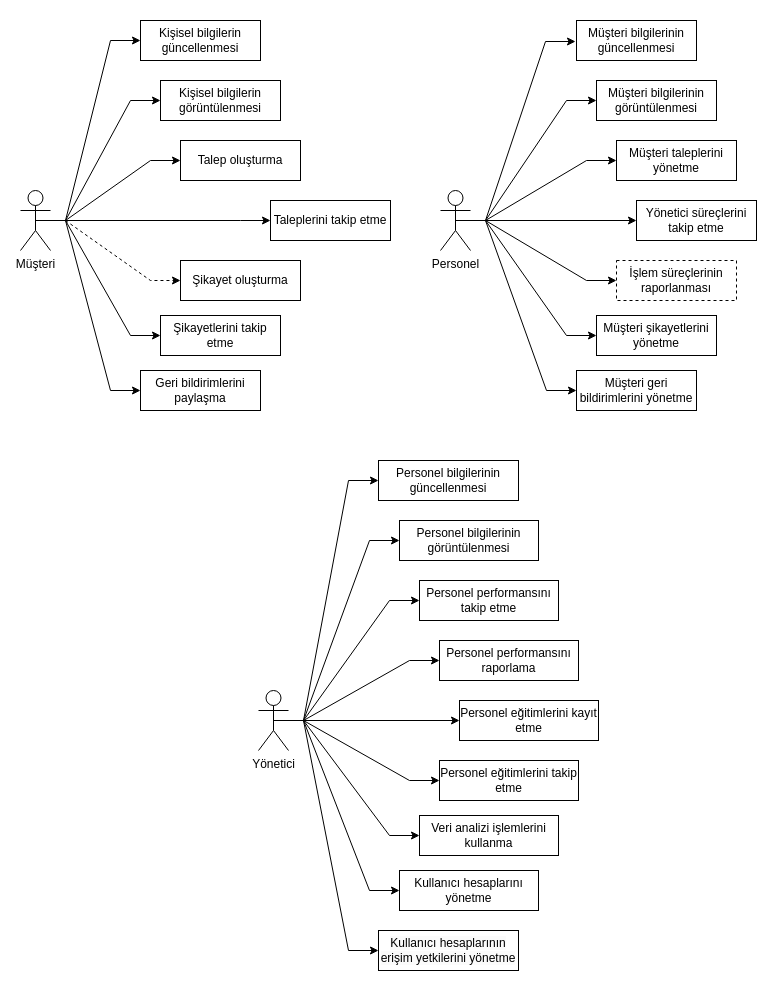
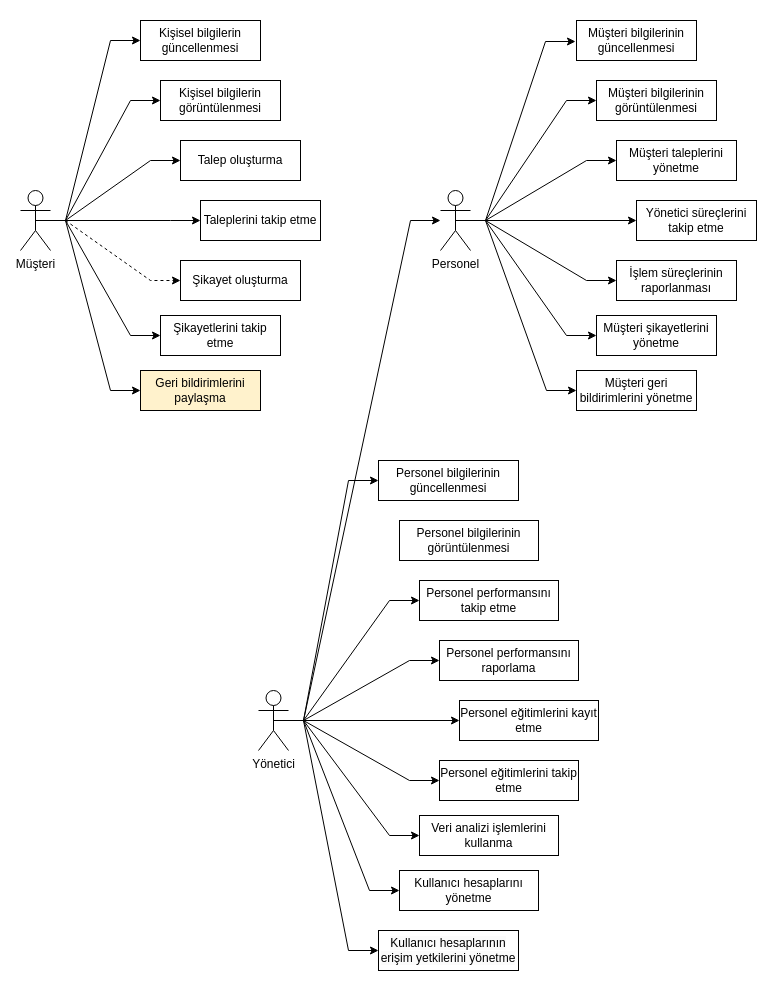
(331, 221) -> (261, 221)
(677, 281) -> (677, 281)
(201, 391) -> (201, 391)
(342, 615) -> (362, 448)
